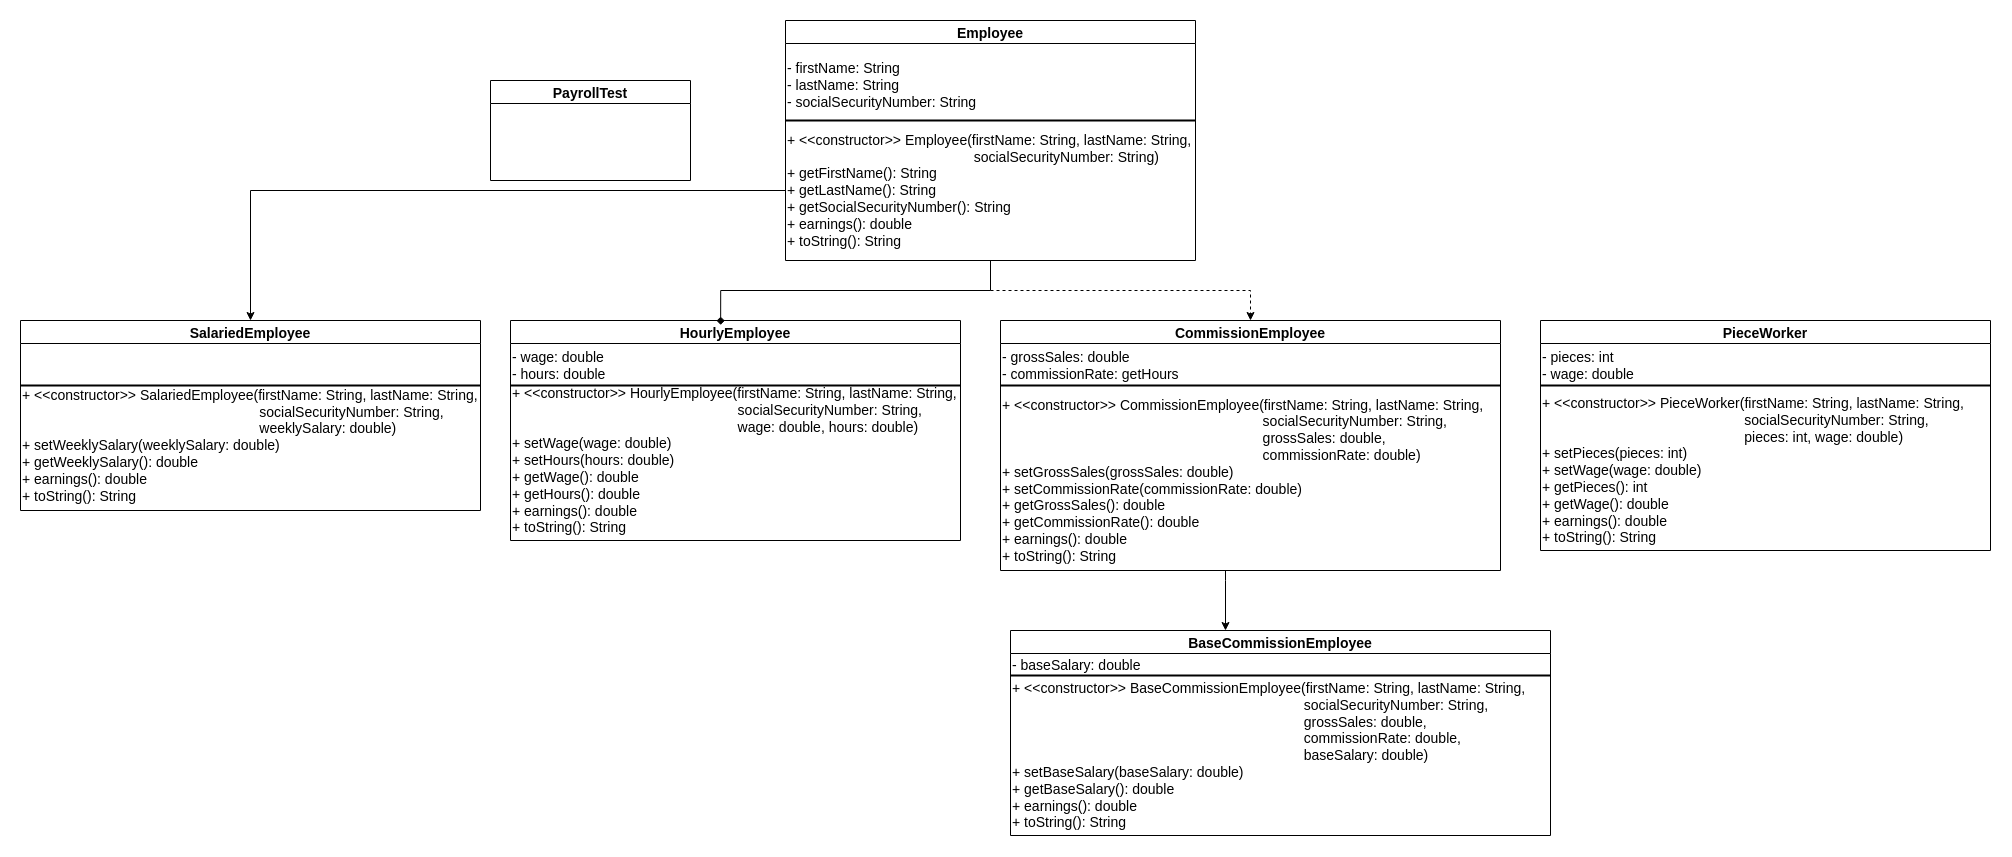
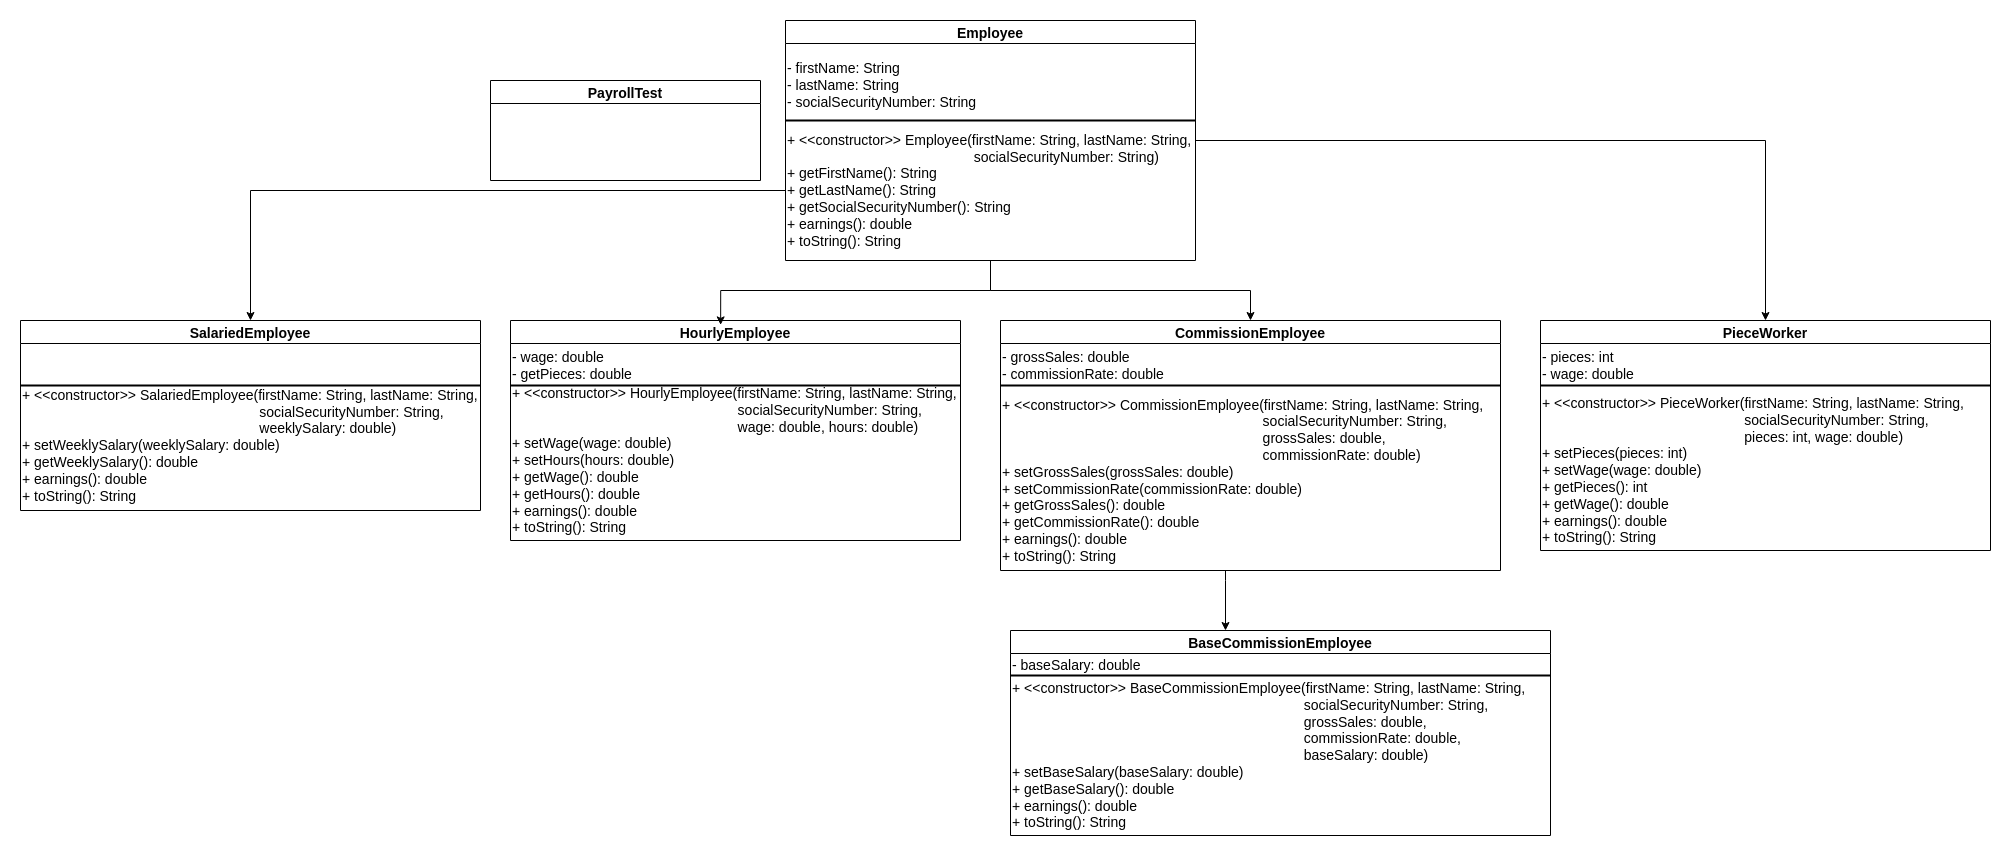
(591, 131) -> (626, 131)
none -> (1568, 141)
(1133, 291) -> (1133, 291)
(721, 316) -> (721, 317)
(564, 366) -> (578, 366)
(1095, 366) -> (1086, 366)
